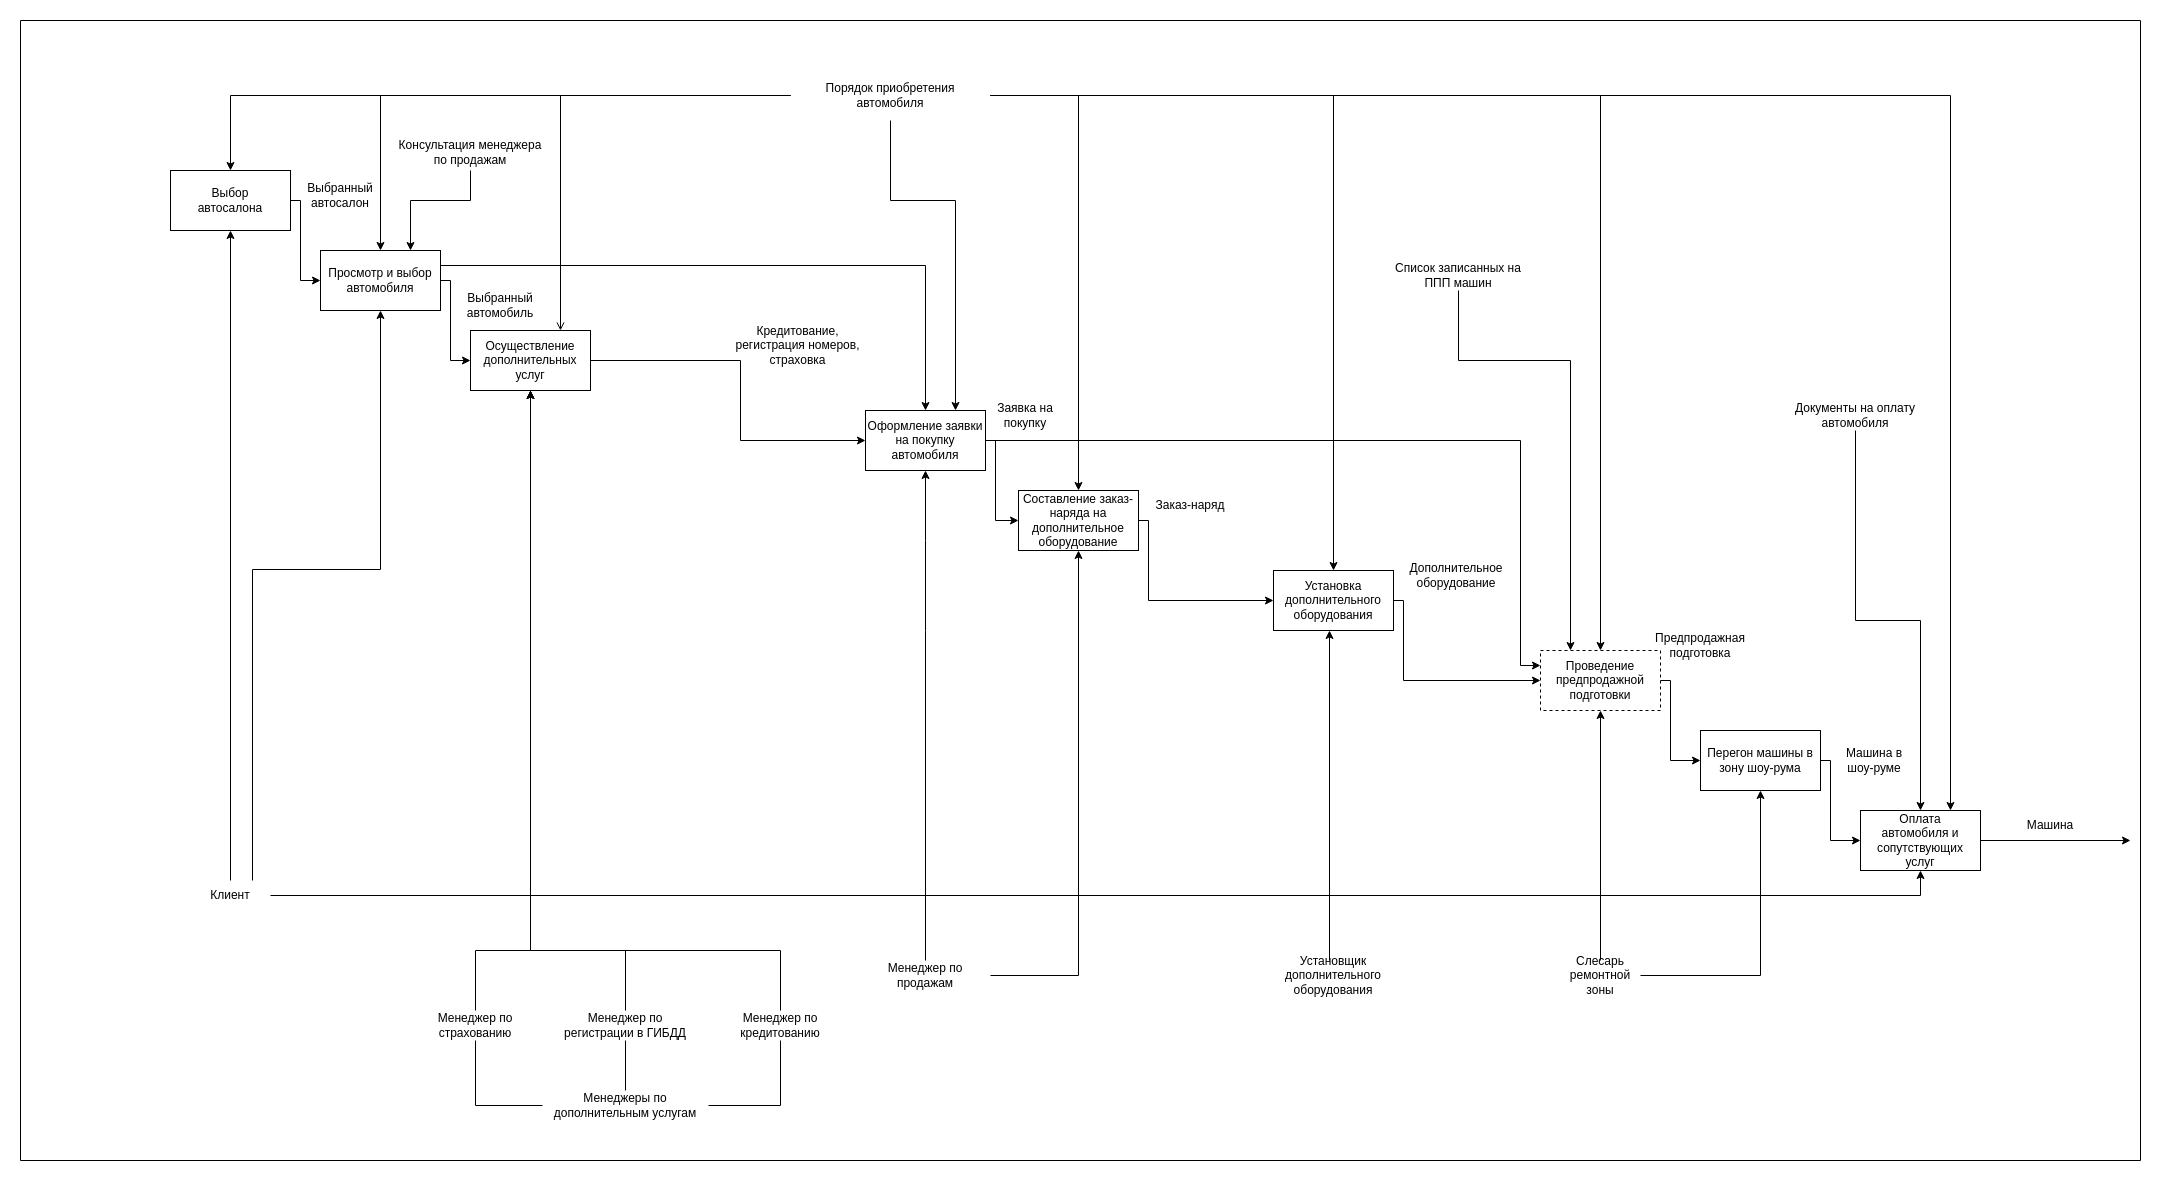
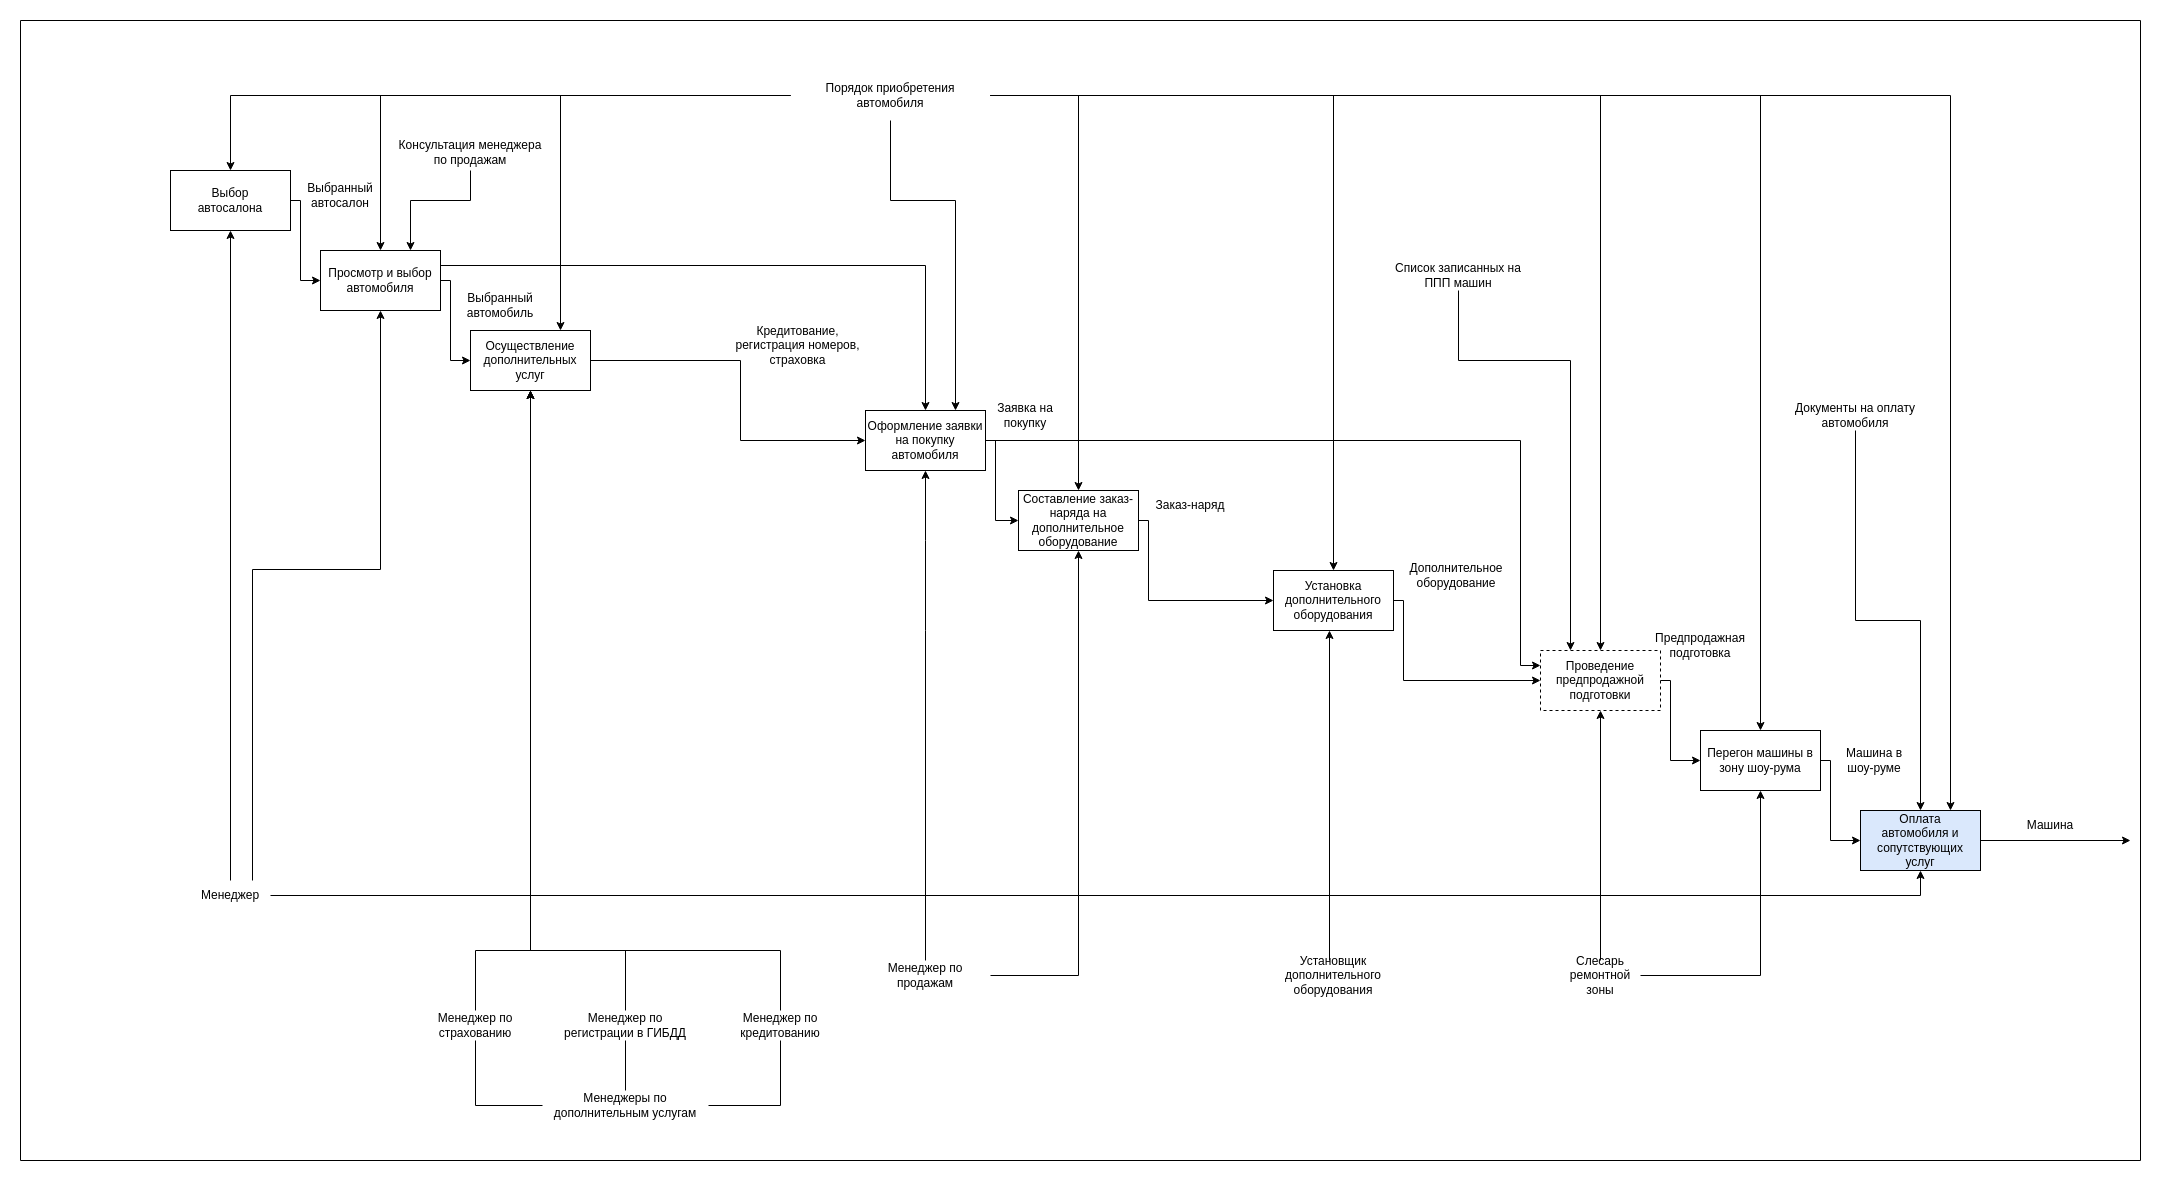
(561, 324) -> (561, 322)
none -> (1761, 410)
(1921, 841) -> (1921, 841)
(231, 896) -> (231, 896)
